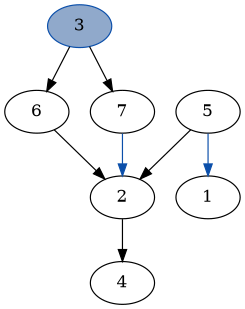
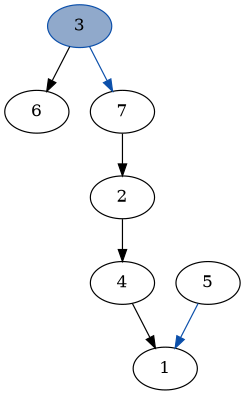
(98, 64) -> (98, 64)
(122, 149) -> (122, 149)
(75, 150) -> none
(170, 150) -> none
none -> (141, 320)
